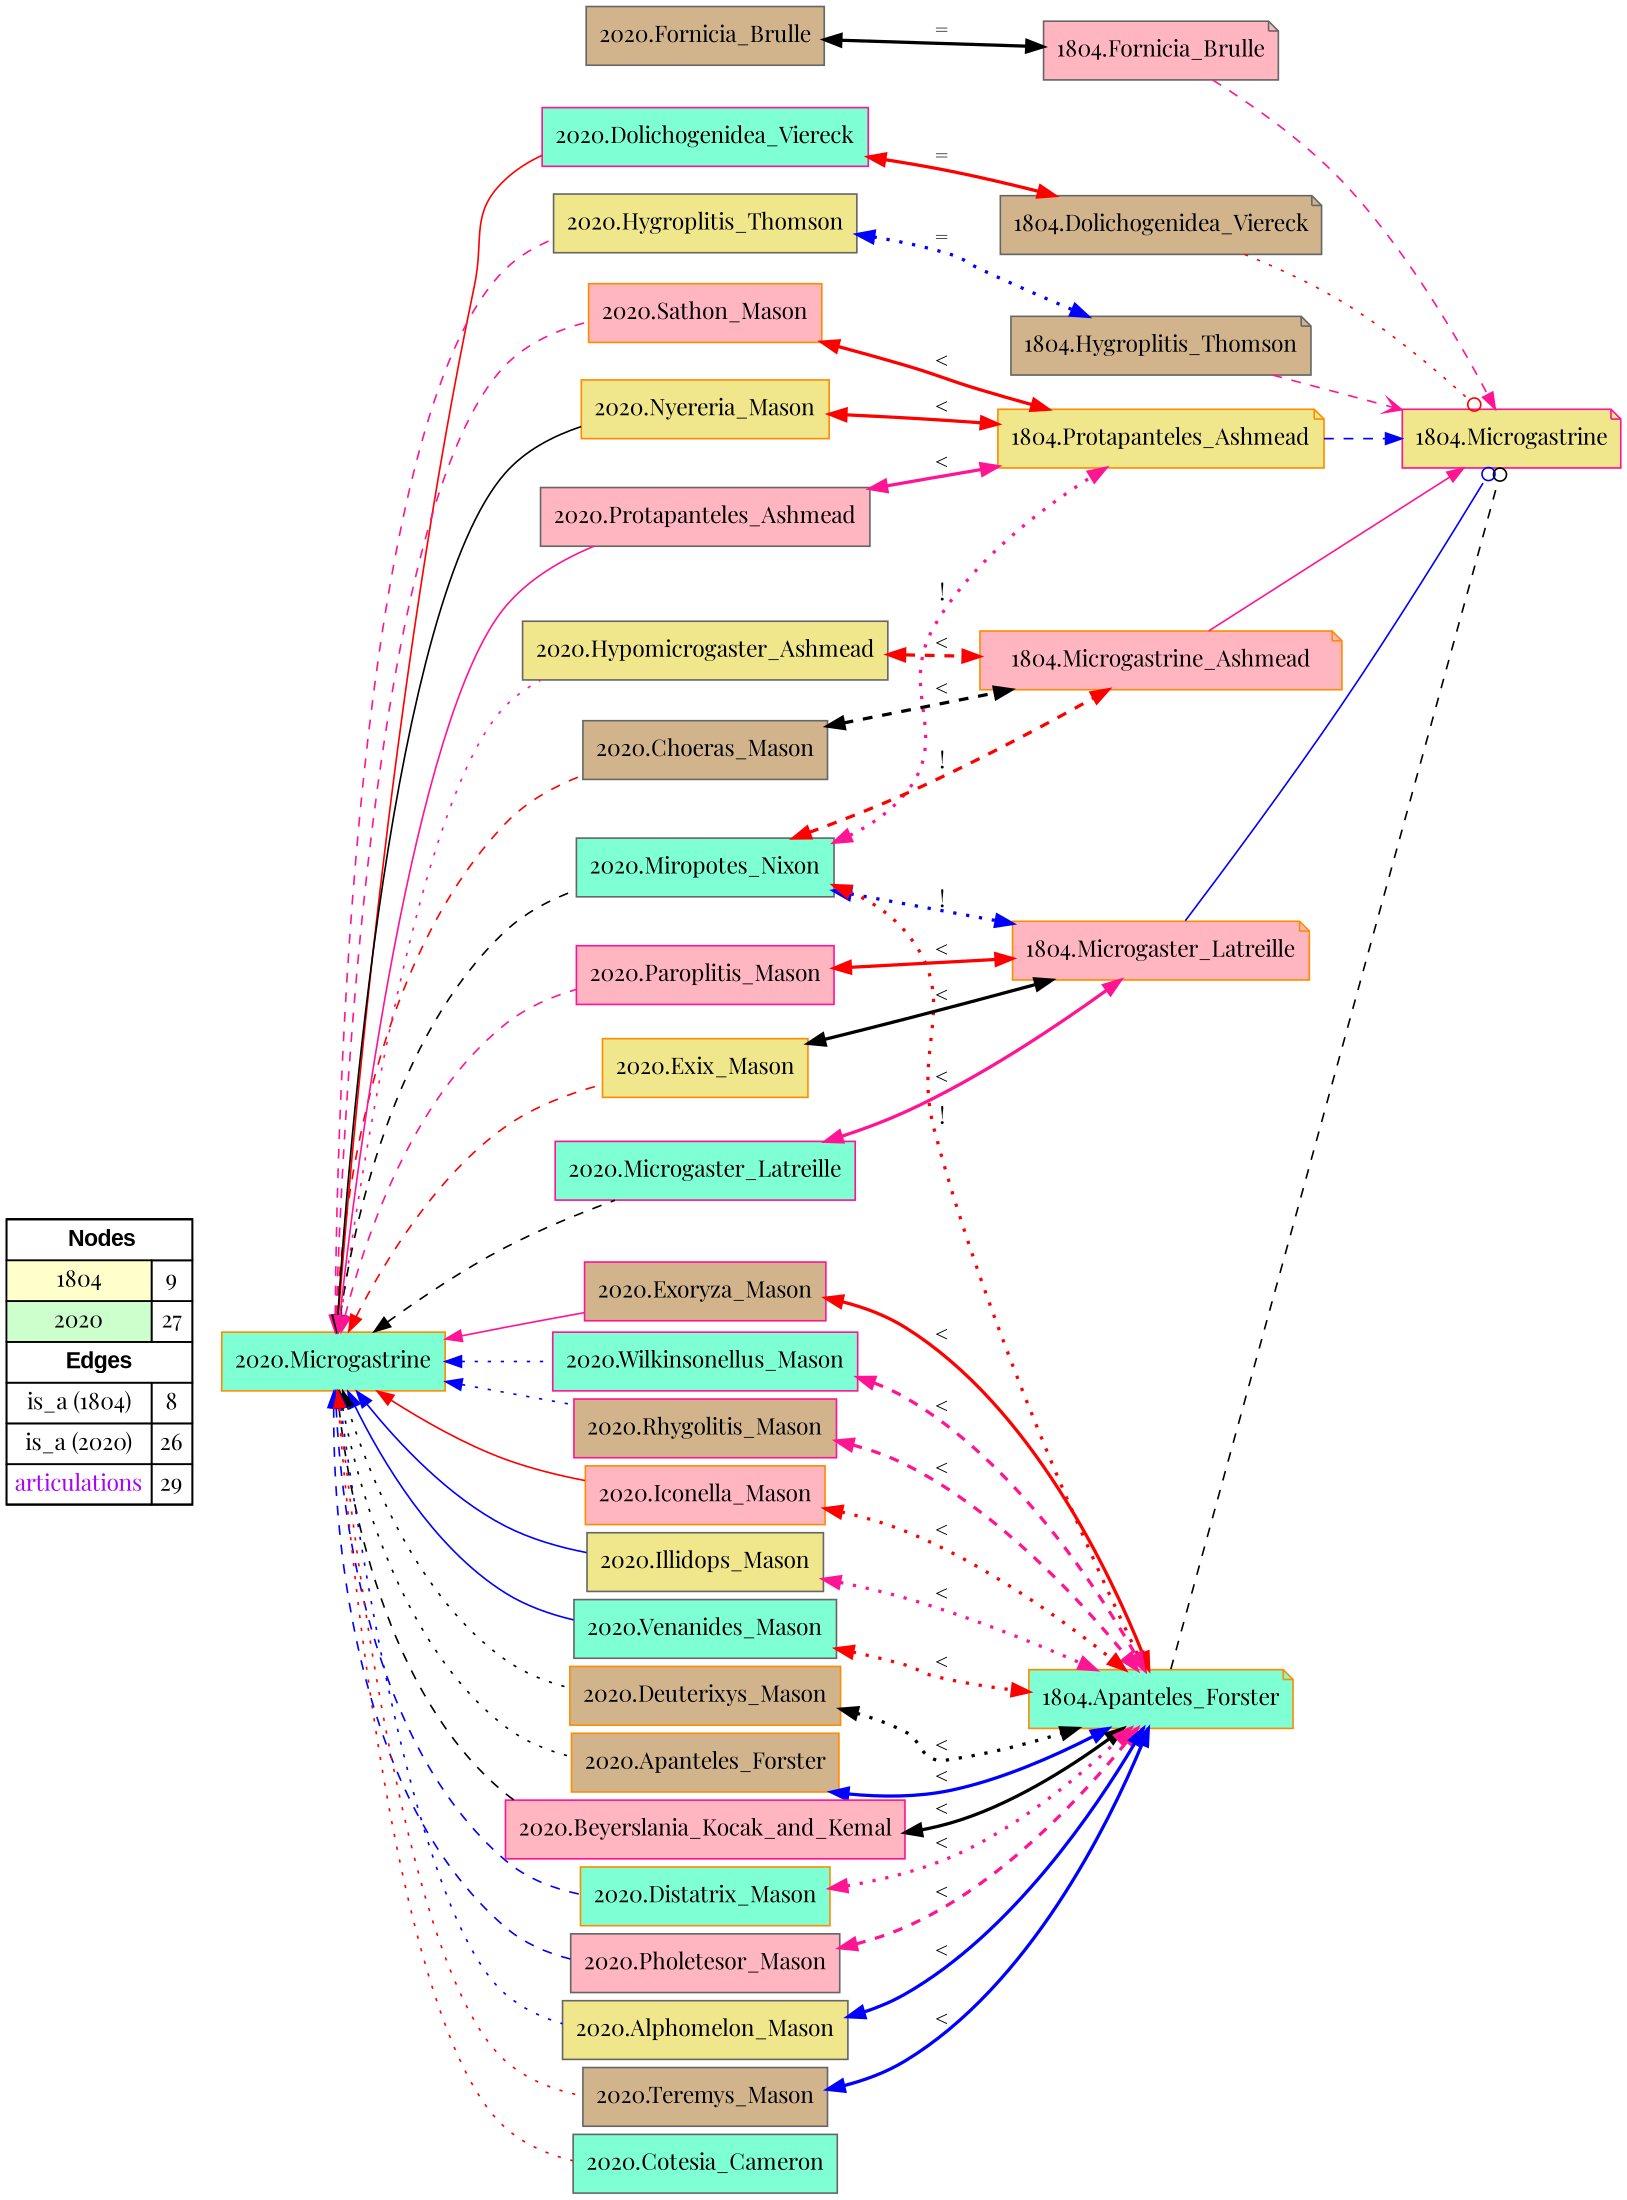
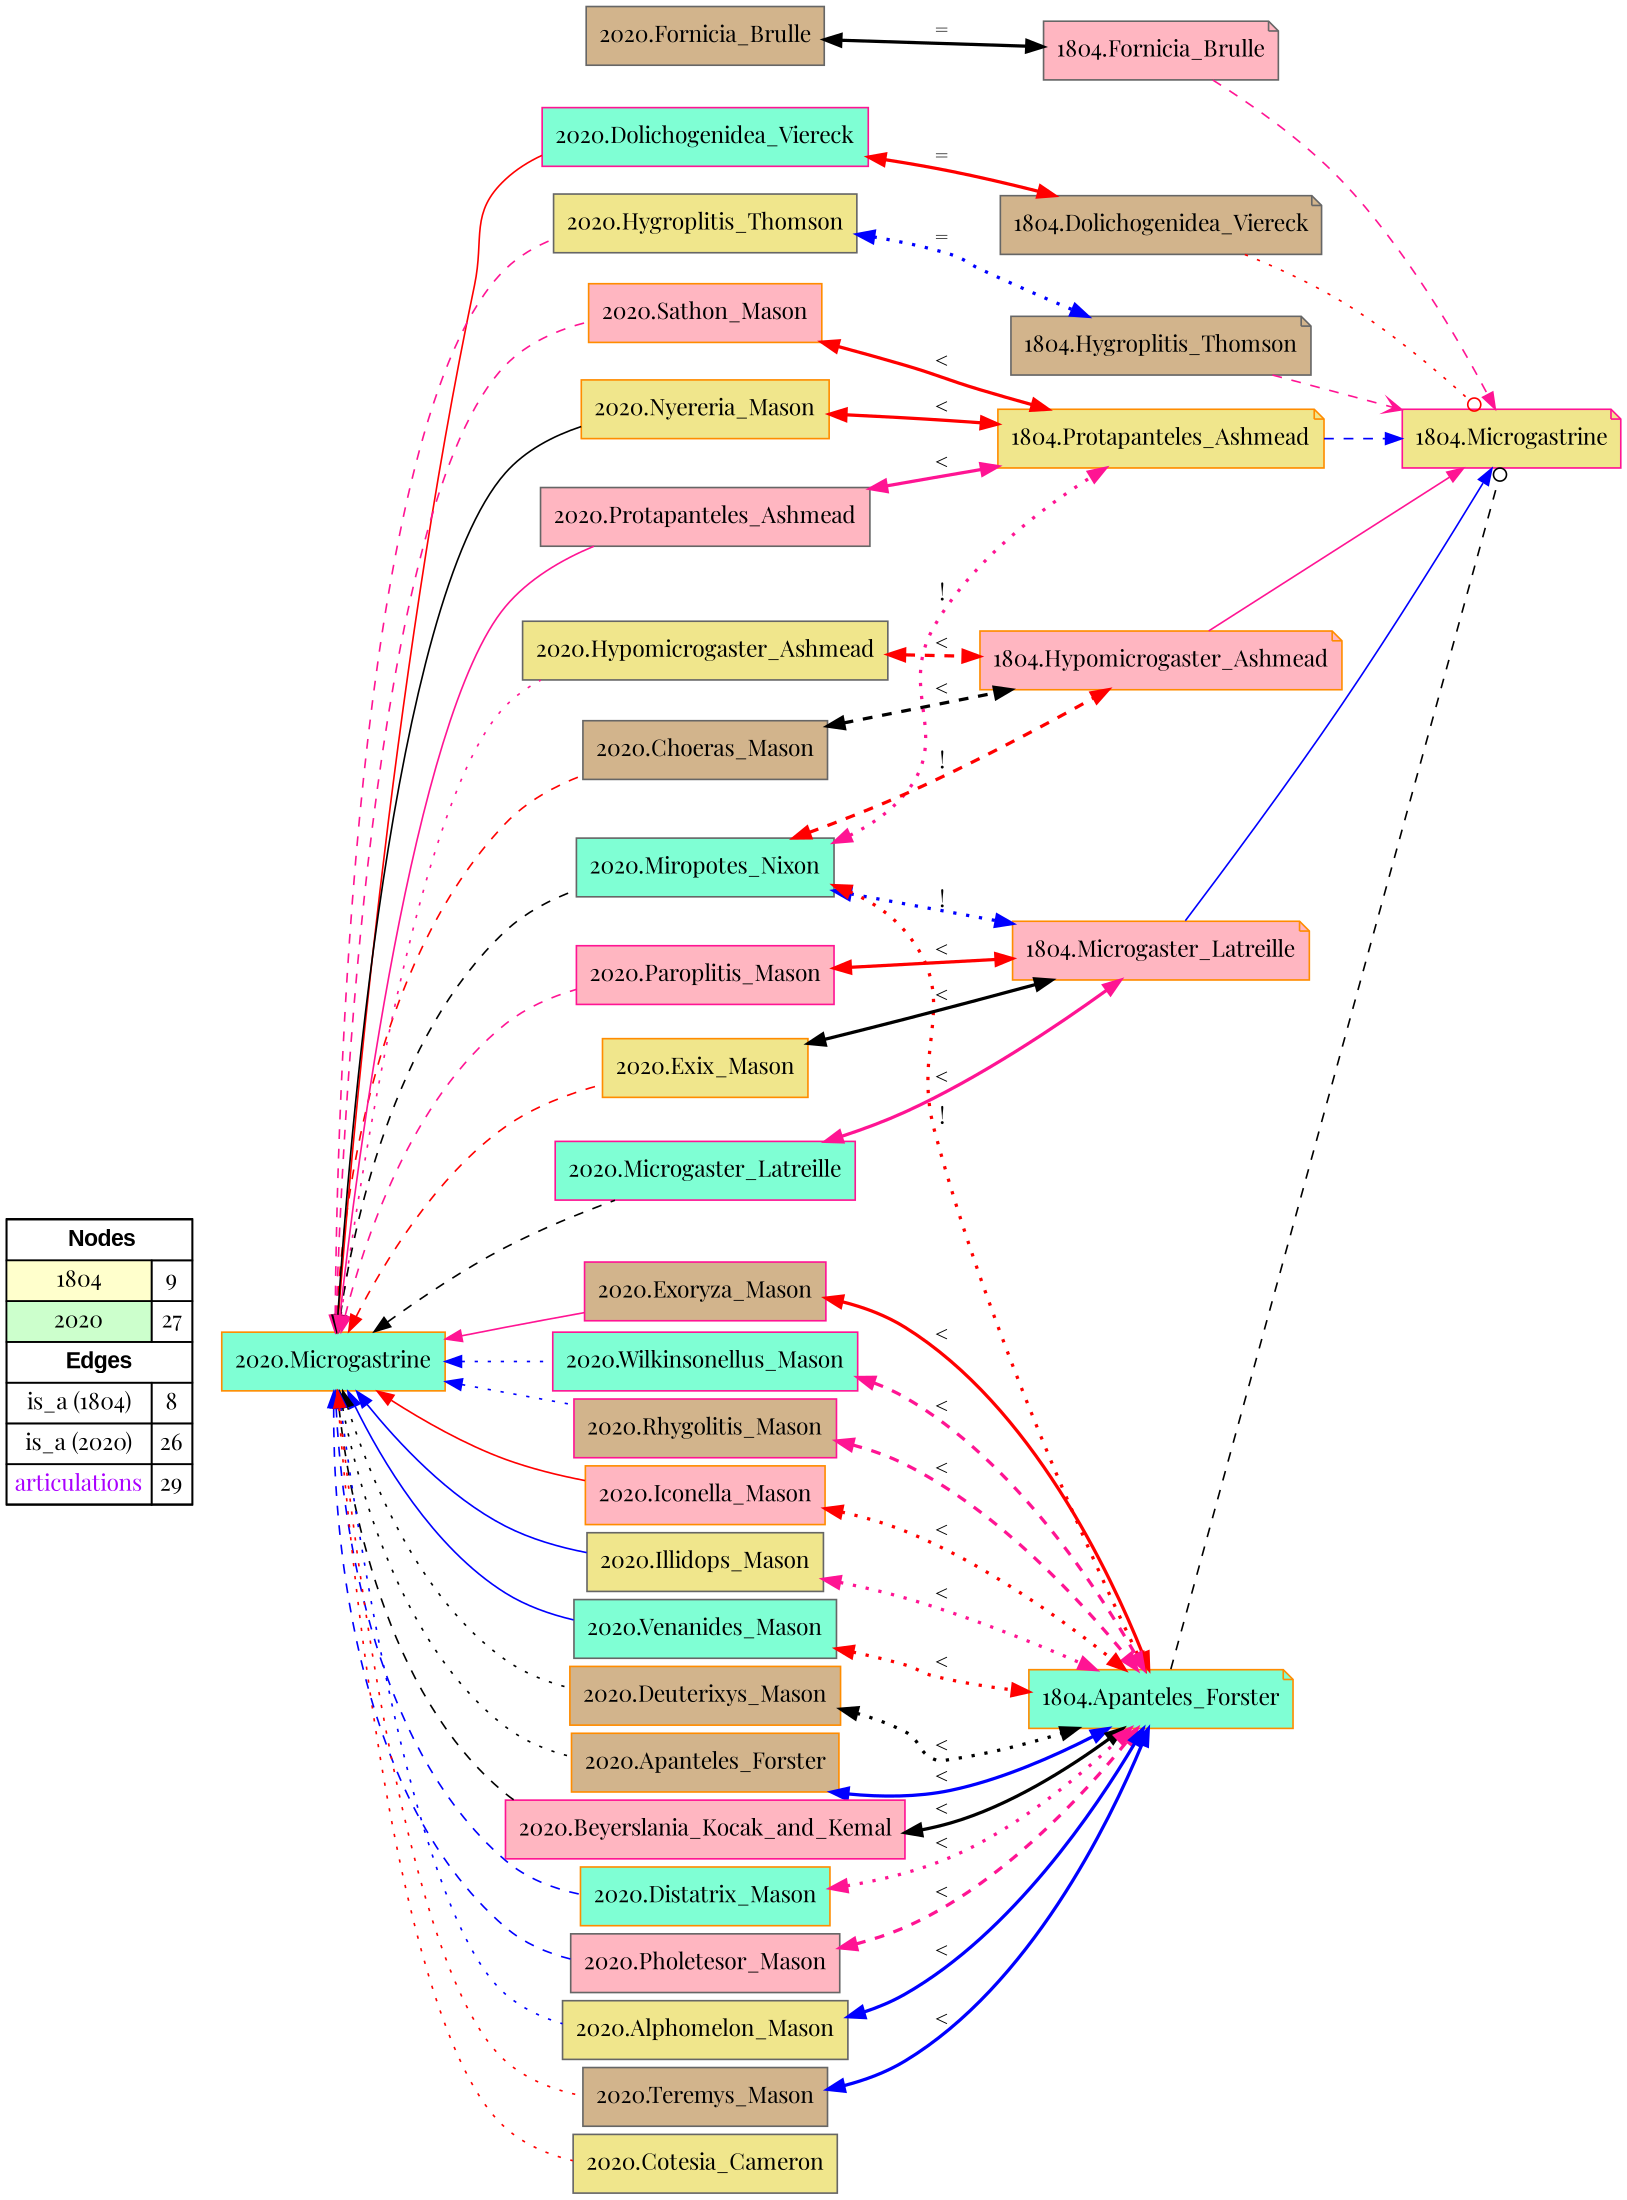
(1161, 660) -> (1161, 660)
(1341, 706) -> (1341, 706)
(705, 2164) -> (705, 2164)
